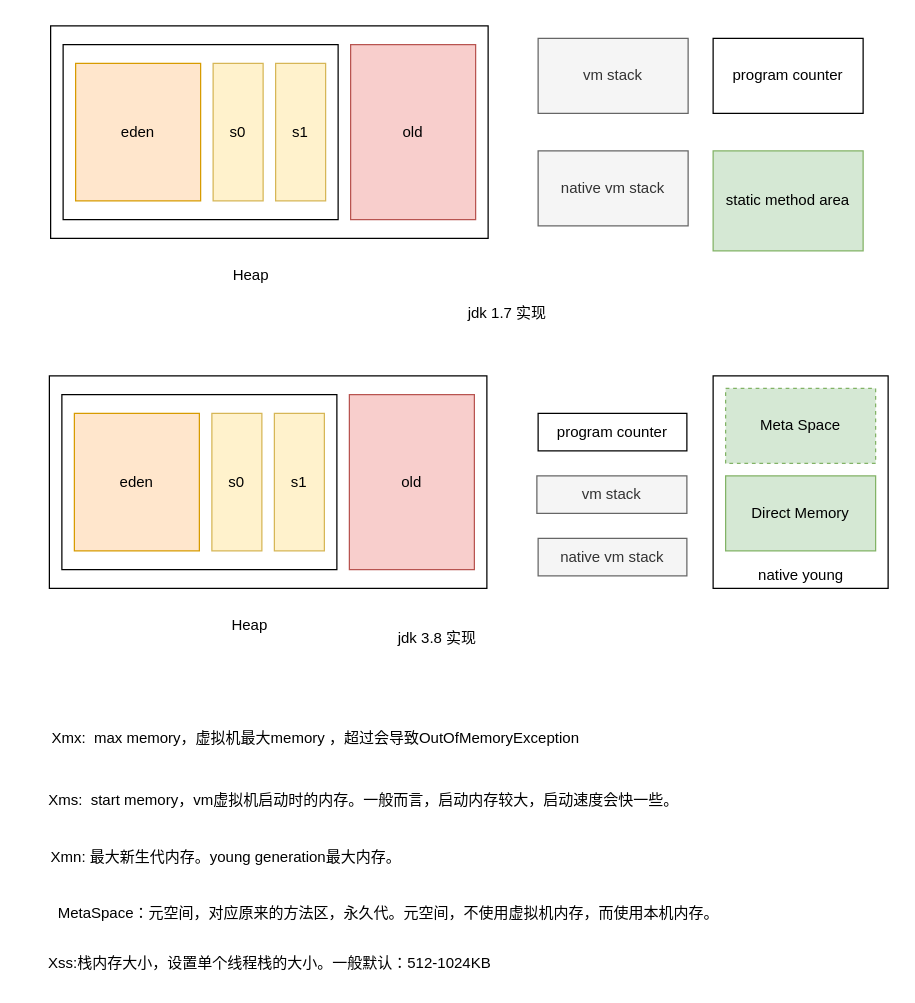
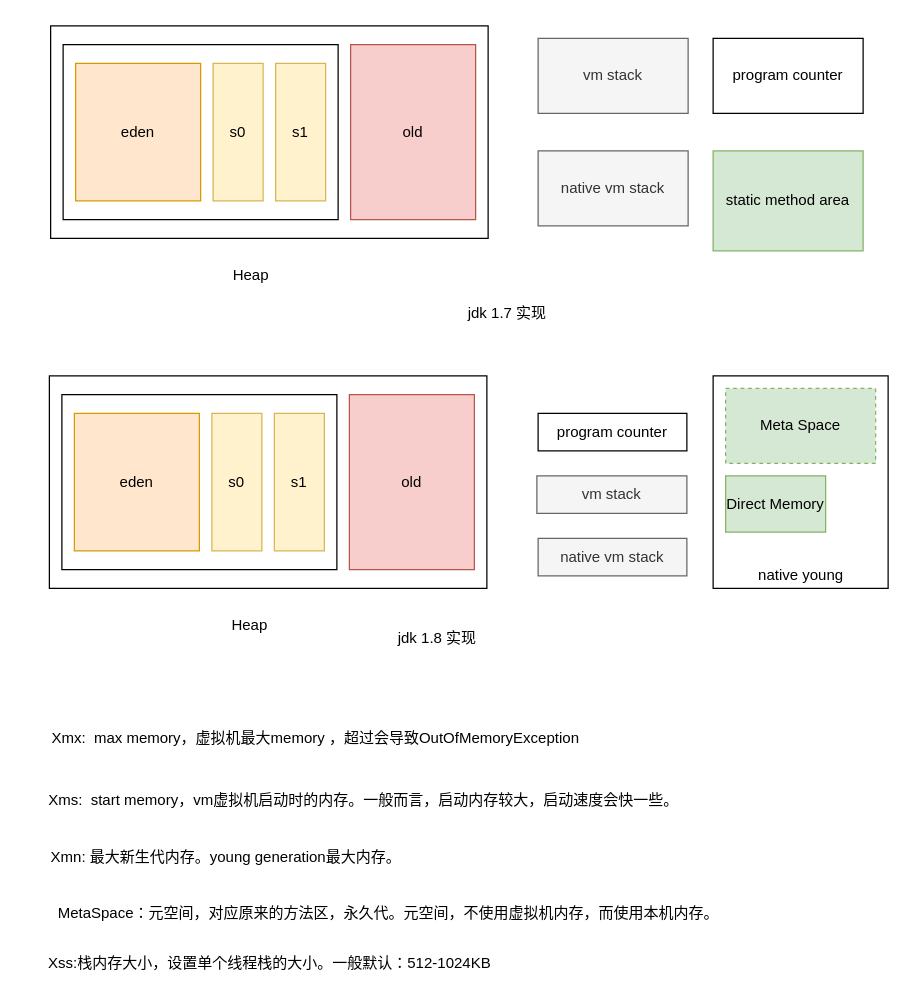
(801, 513) -> (776, 504)
(438, 638) -> (438, 638)
